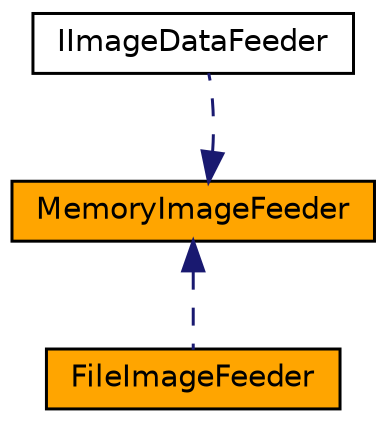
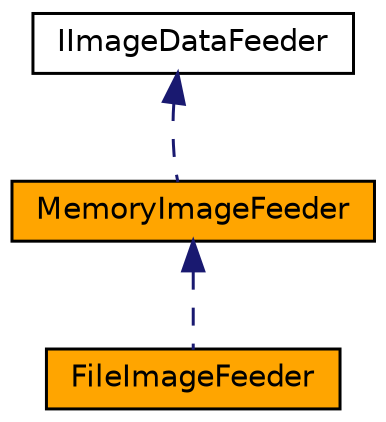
(213, 113) -> (173, 143)
